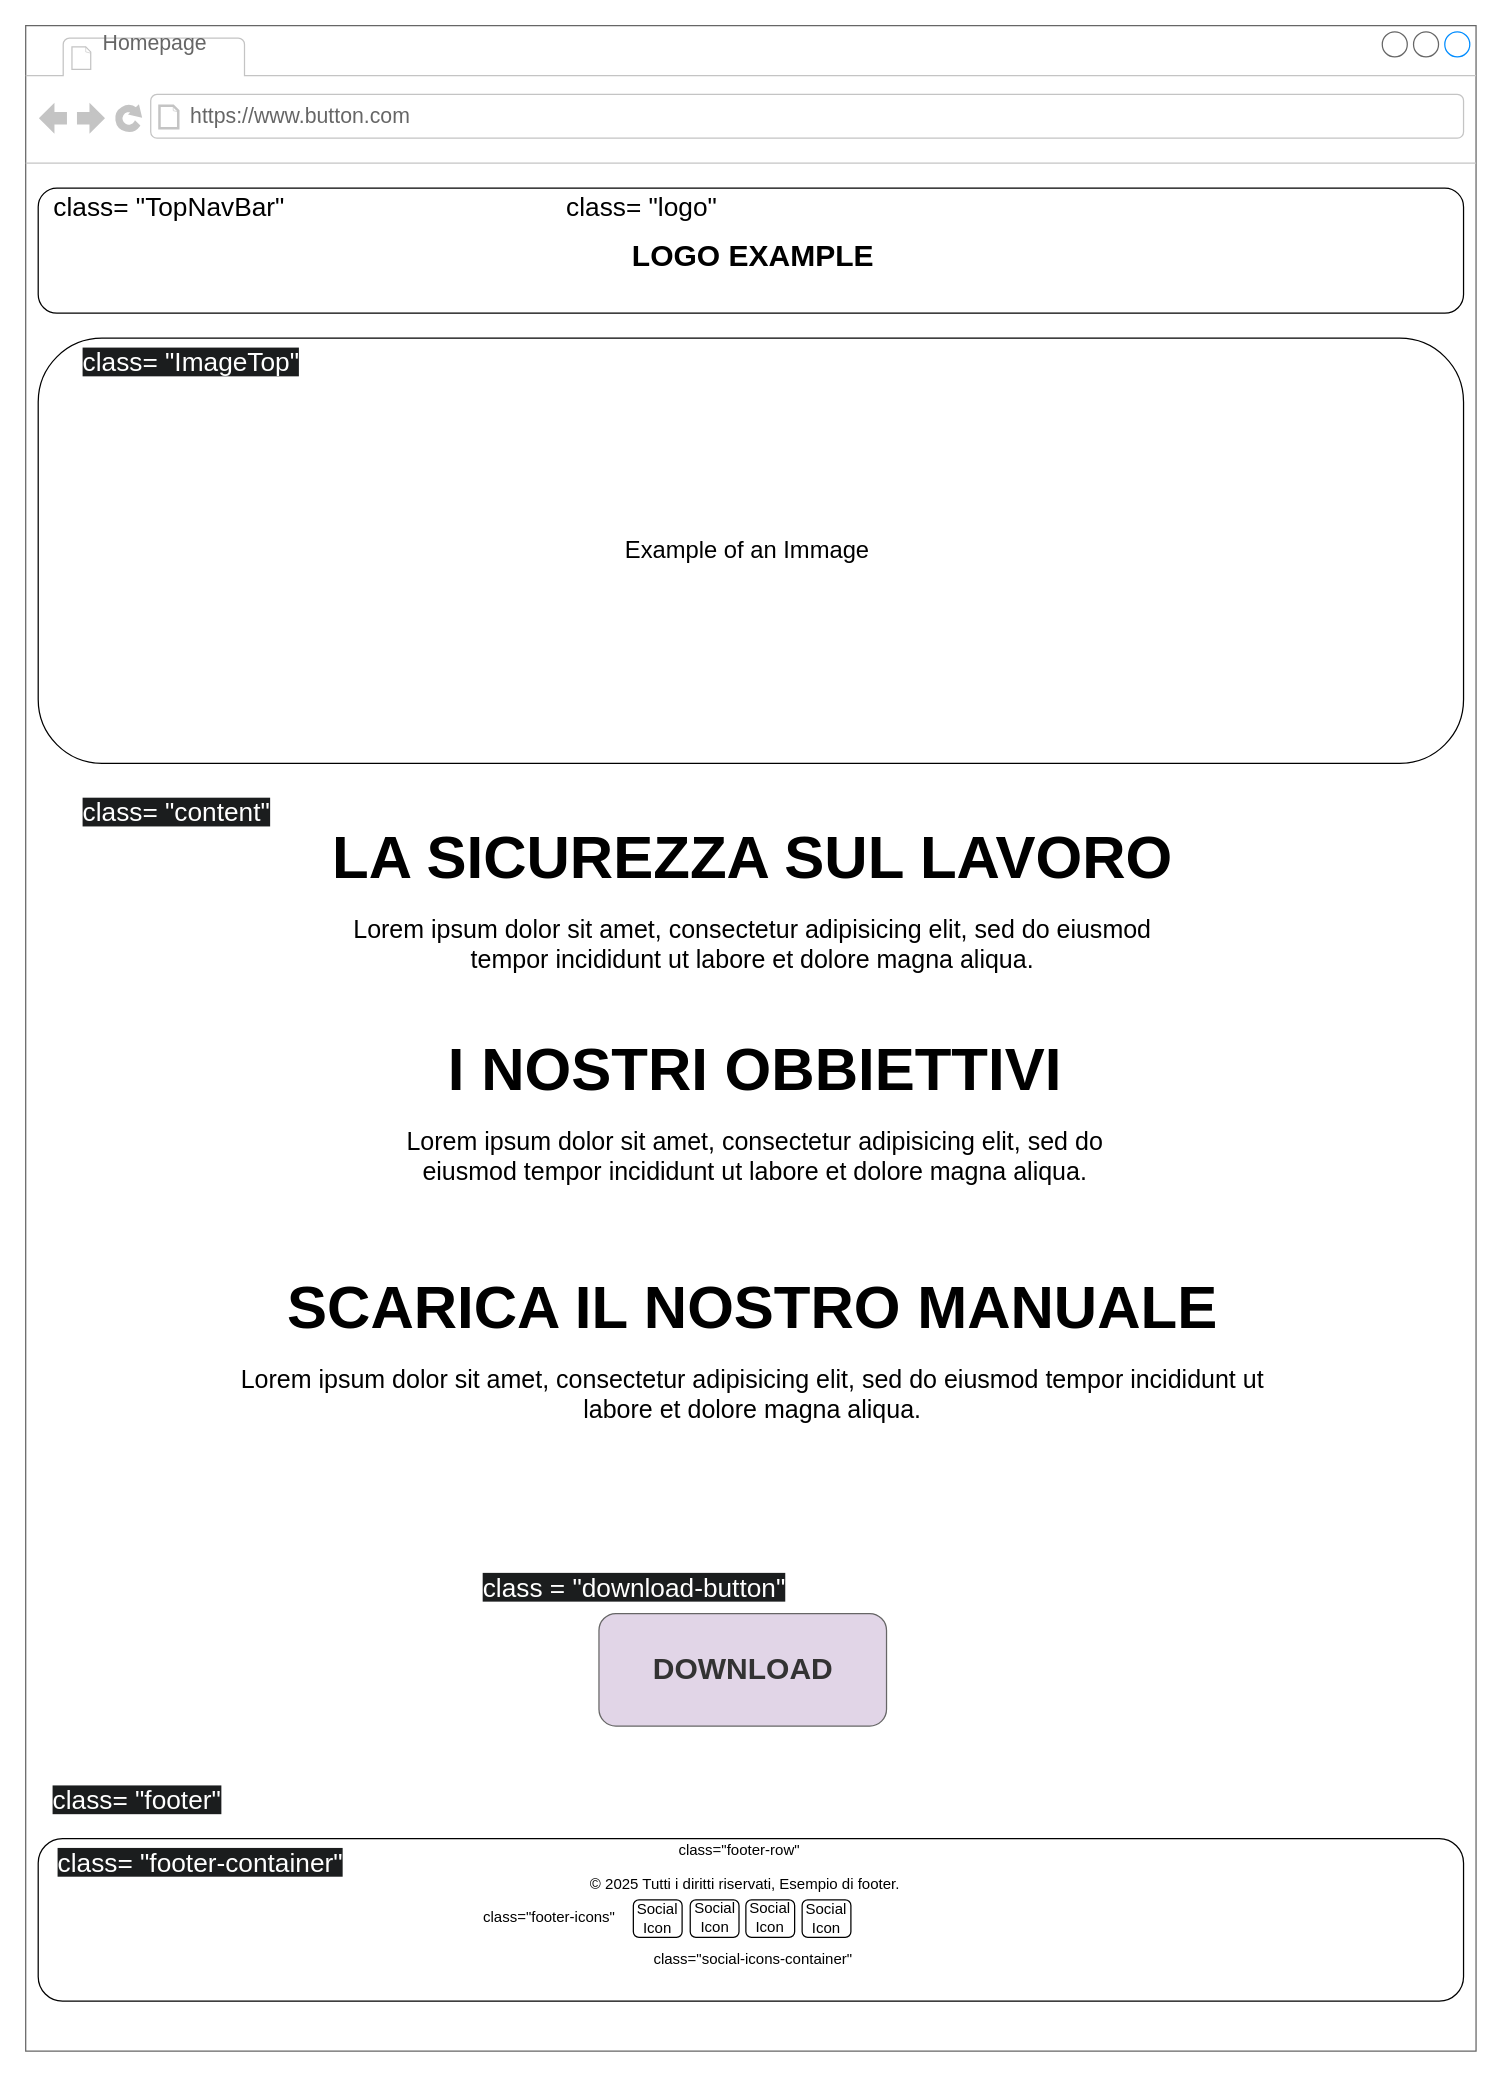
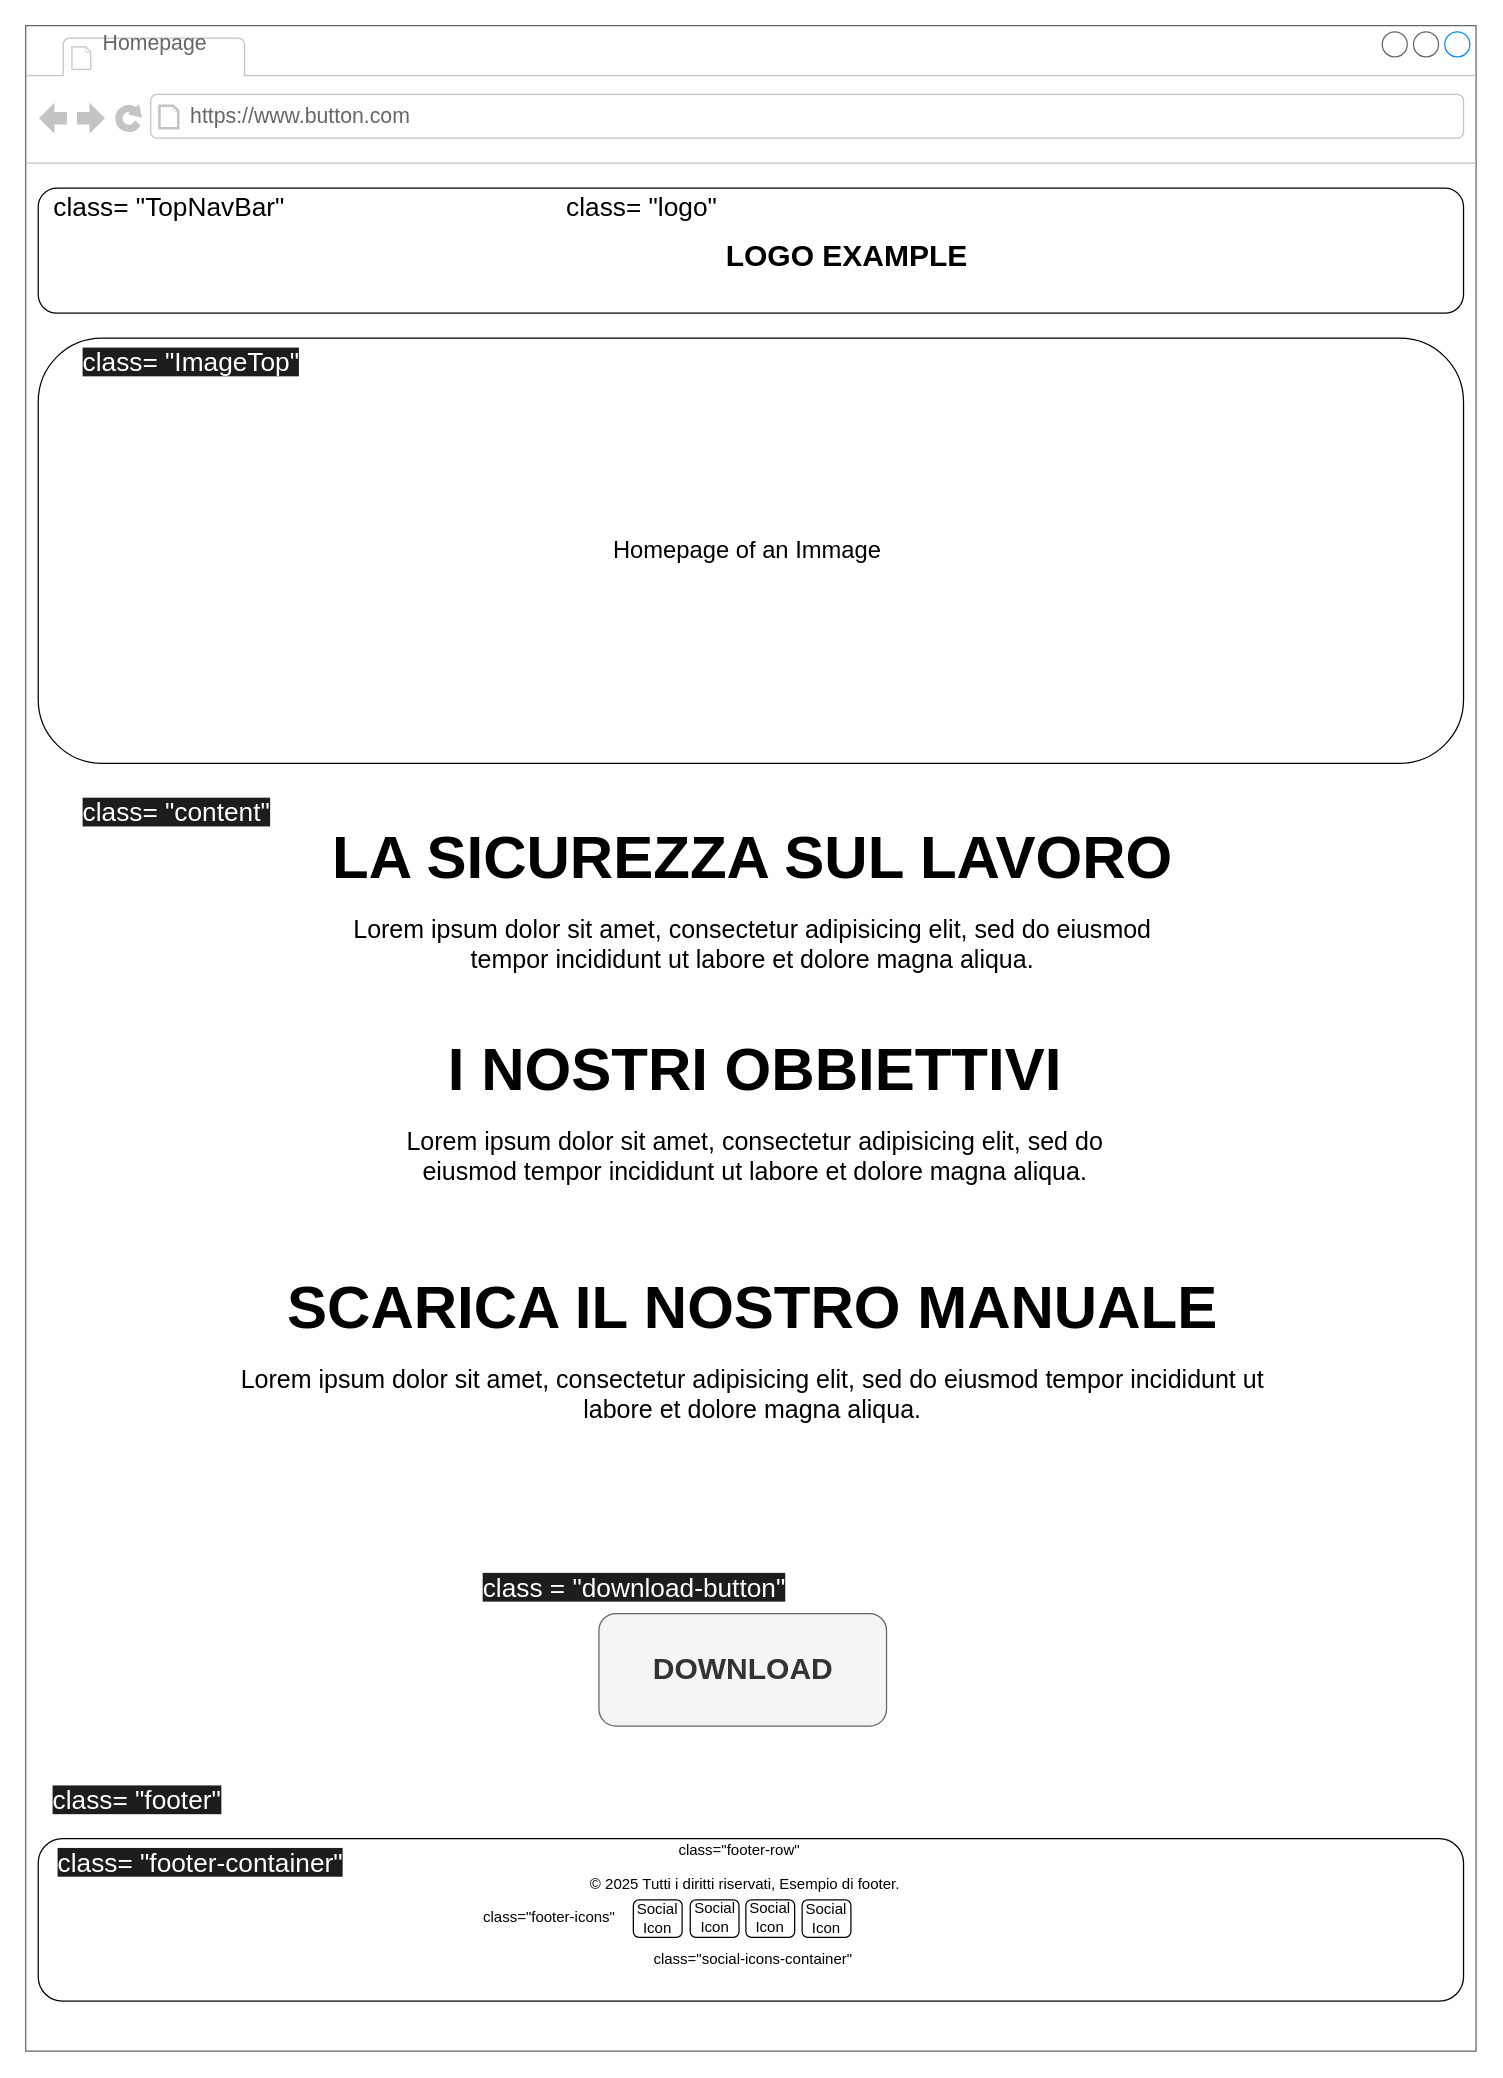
(753, 257) -> (846, 257)
(751, 551) -> (751, 551)
(743, 1669) -> (743, 1669)
